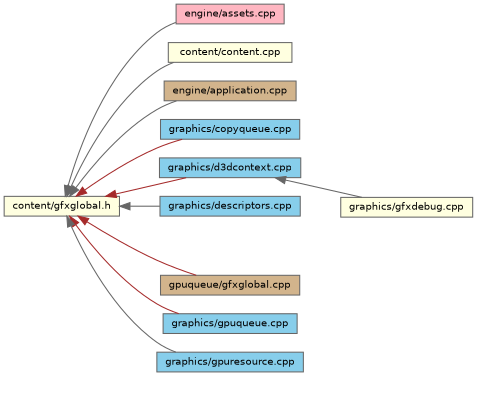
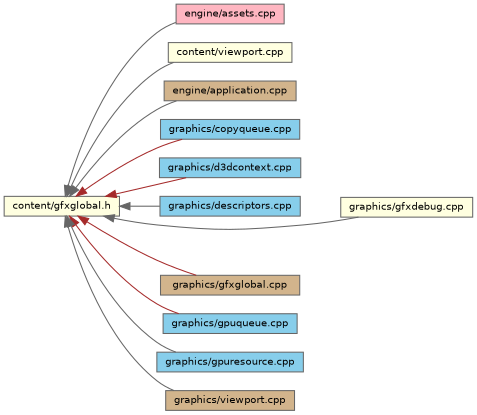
(230, 52) -> (230, 52)
(324, 189) -> (236, 229)
(230, 285) -> (230, 285)
none -> (230, 400)
